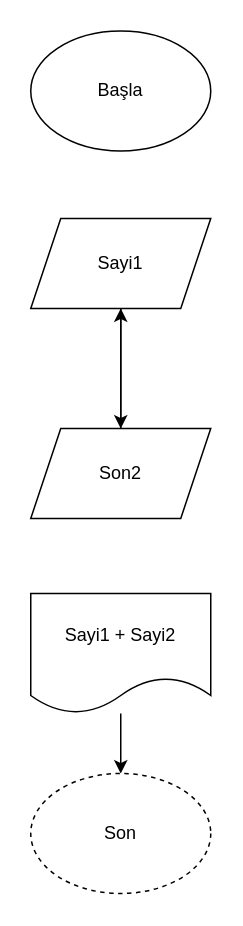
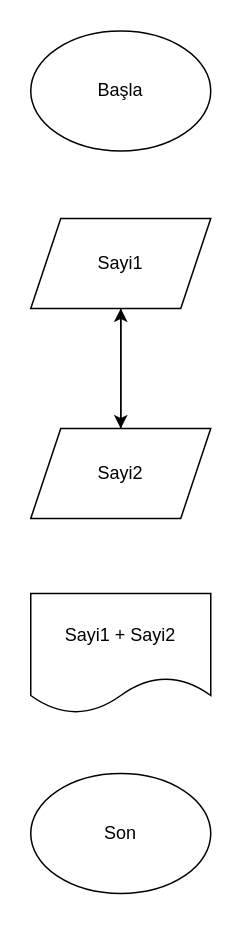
(121, 473) -> (121, 473)
(121, 738) -> none
(121, 833) -> (121, 833)
